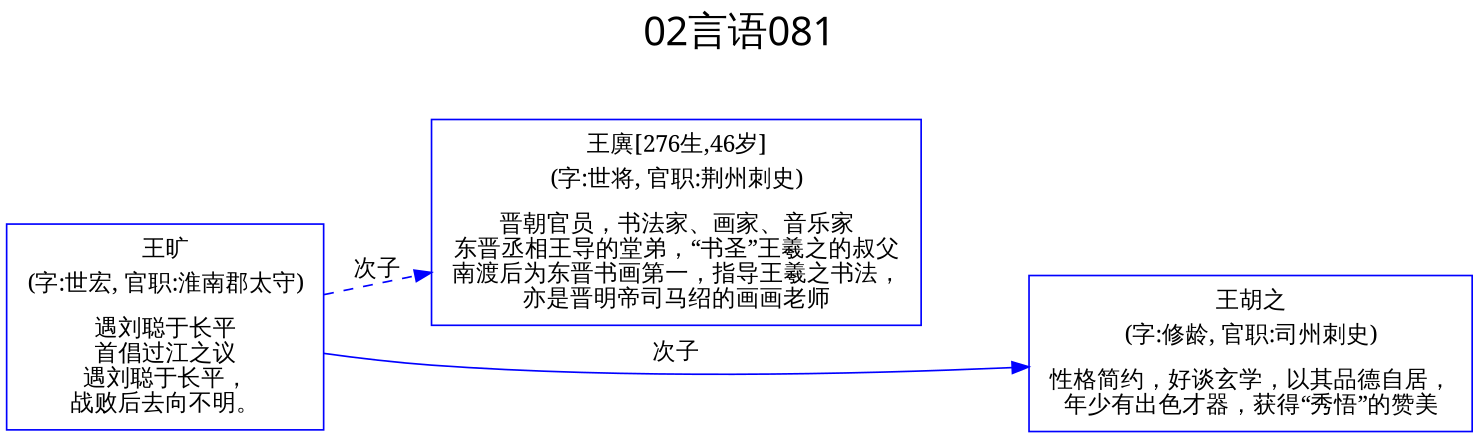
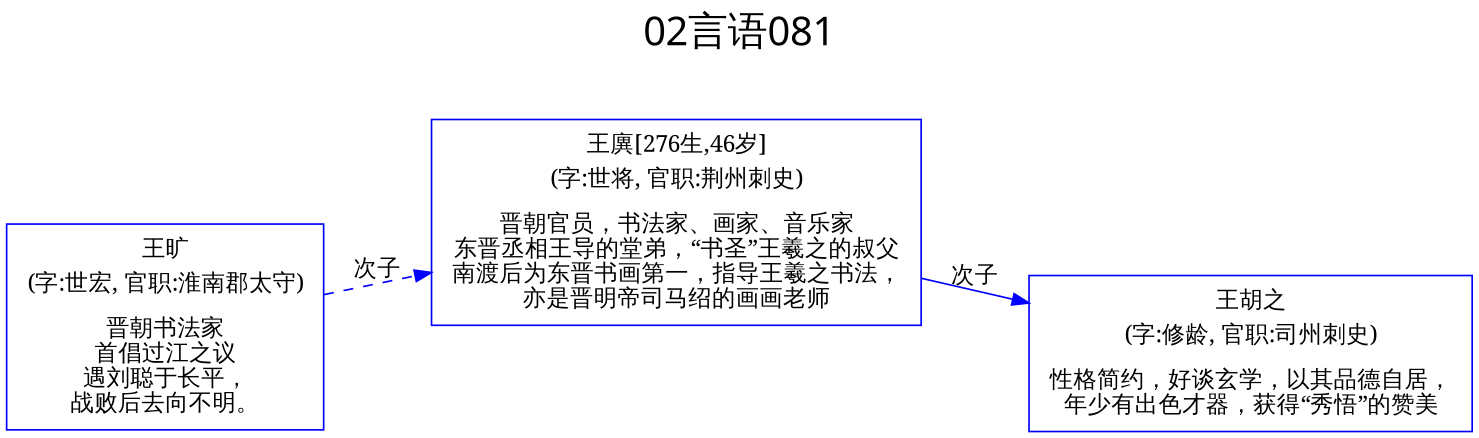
(166, 329) -> (166, 329)
(668, 374) -> (967, 289)
